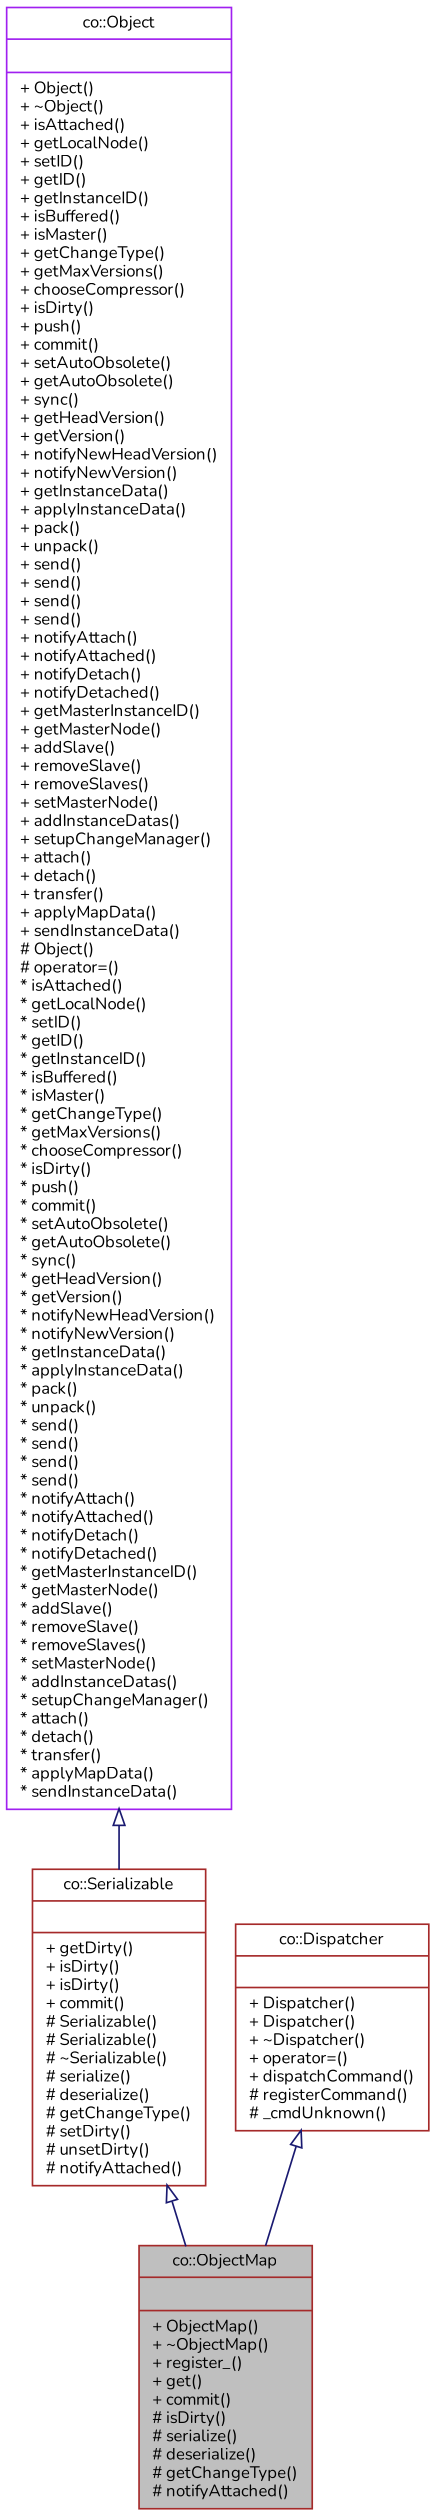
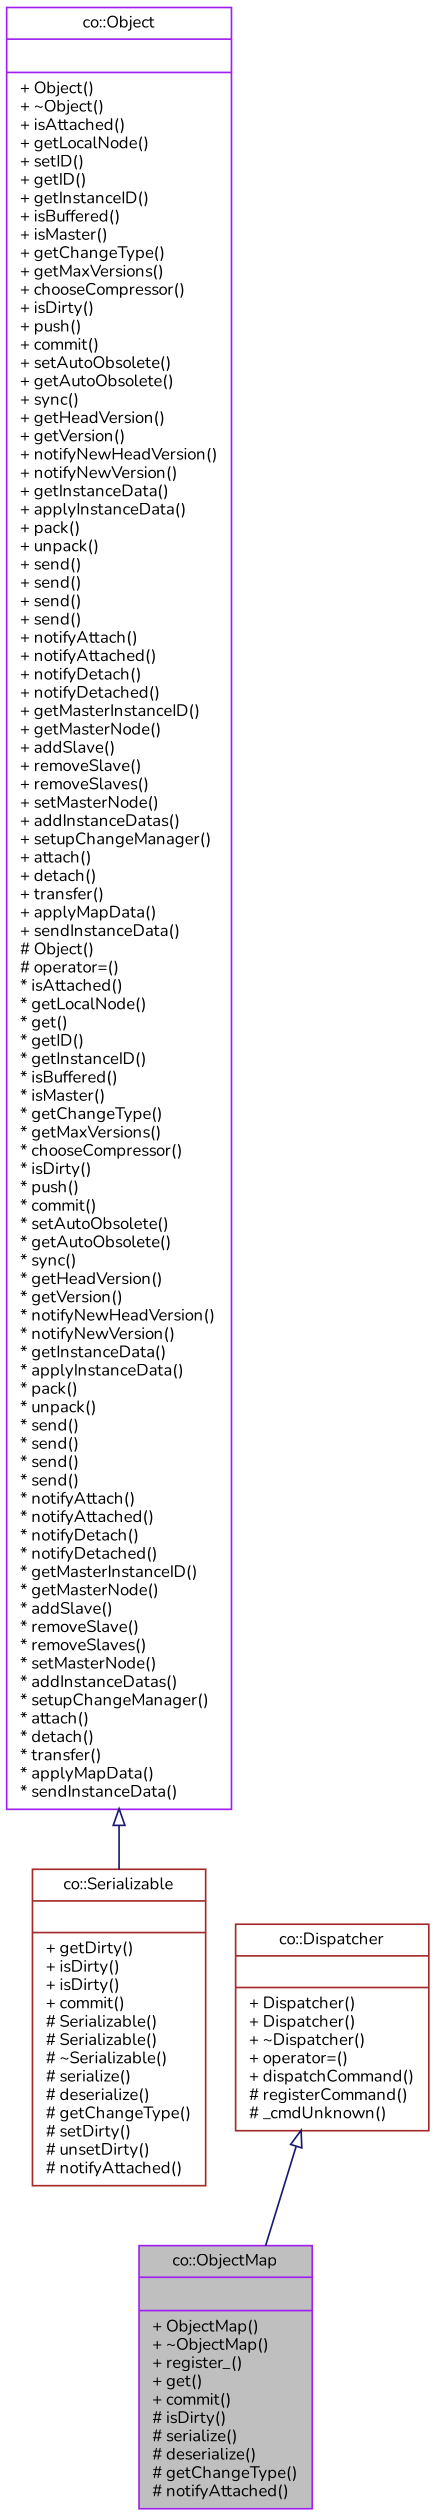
(51, 1022) -> (44, 1022)
(179, 2224) -> none
(226, 2377) -> (226, 2377)
